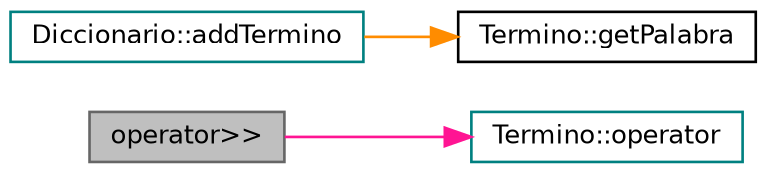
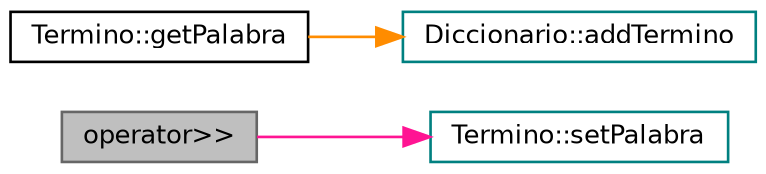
(398, 37) -> (342, 37)
(607, 137) -> (579, 137)
